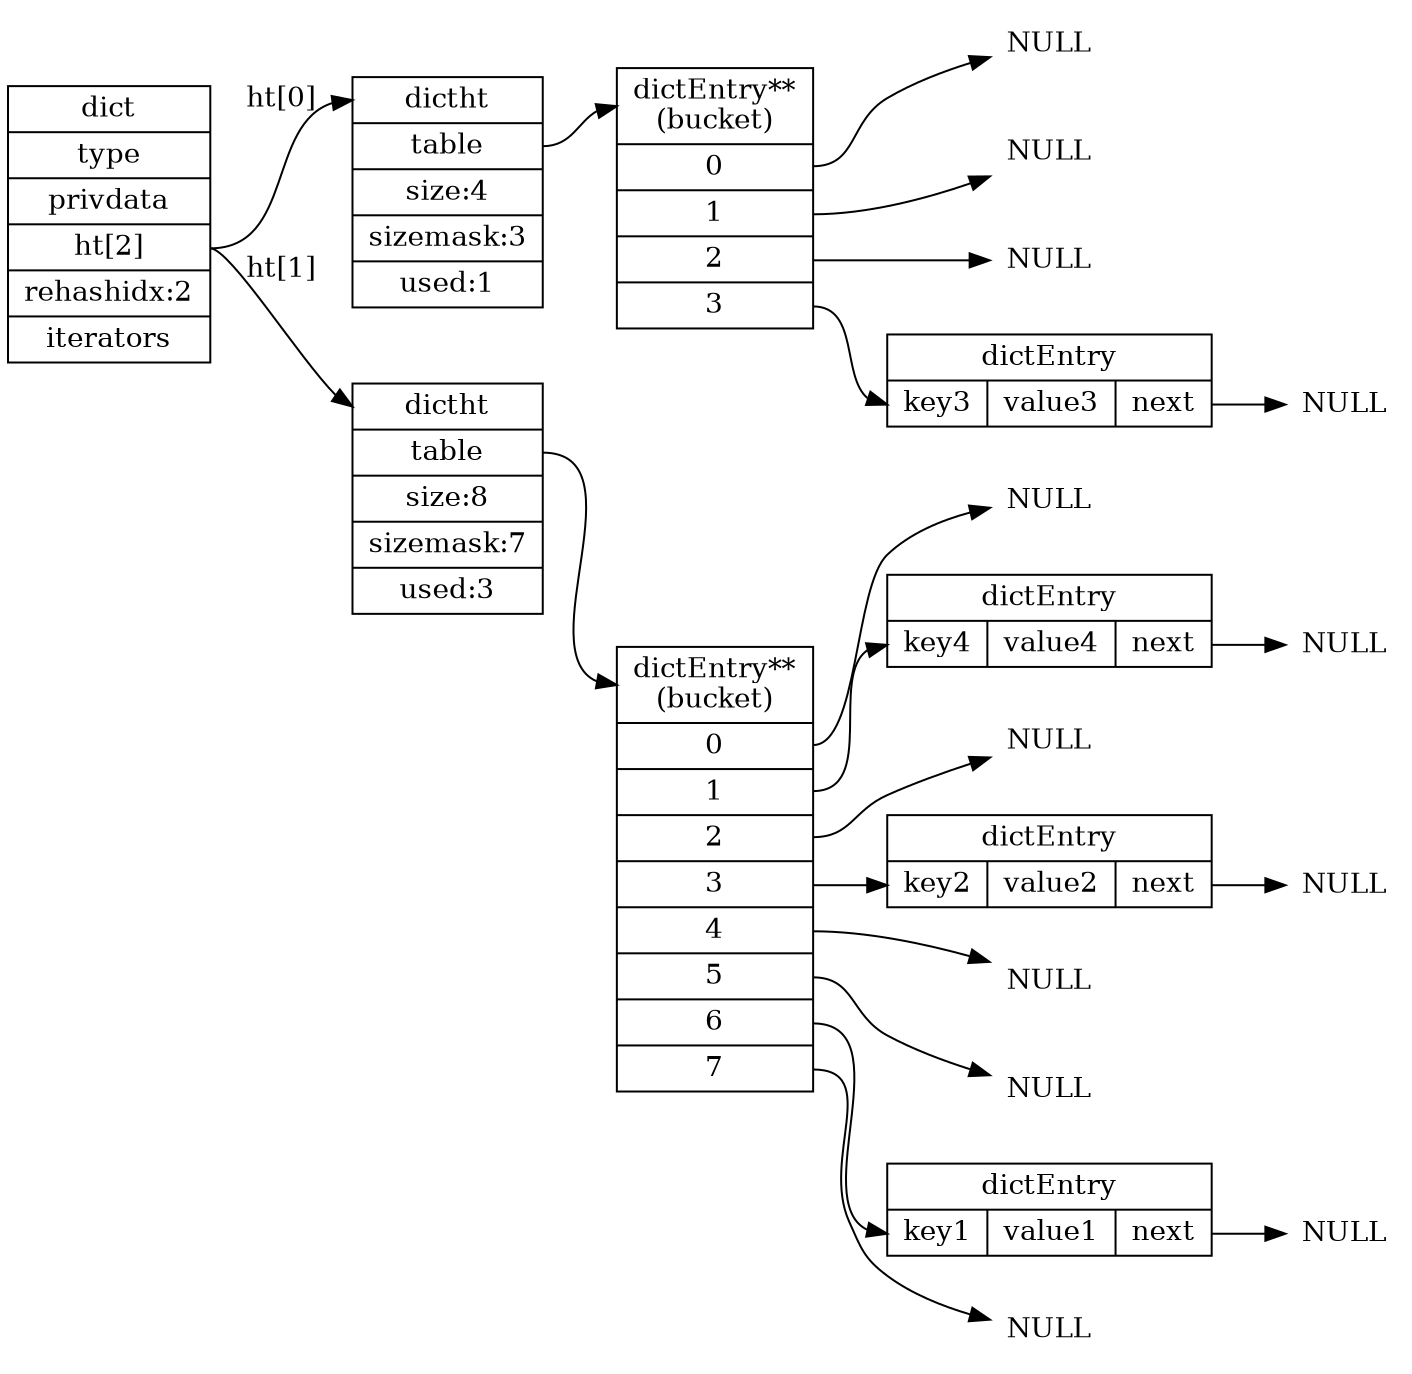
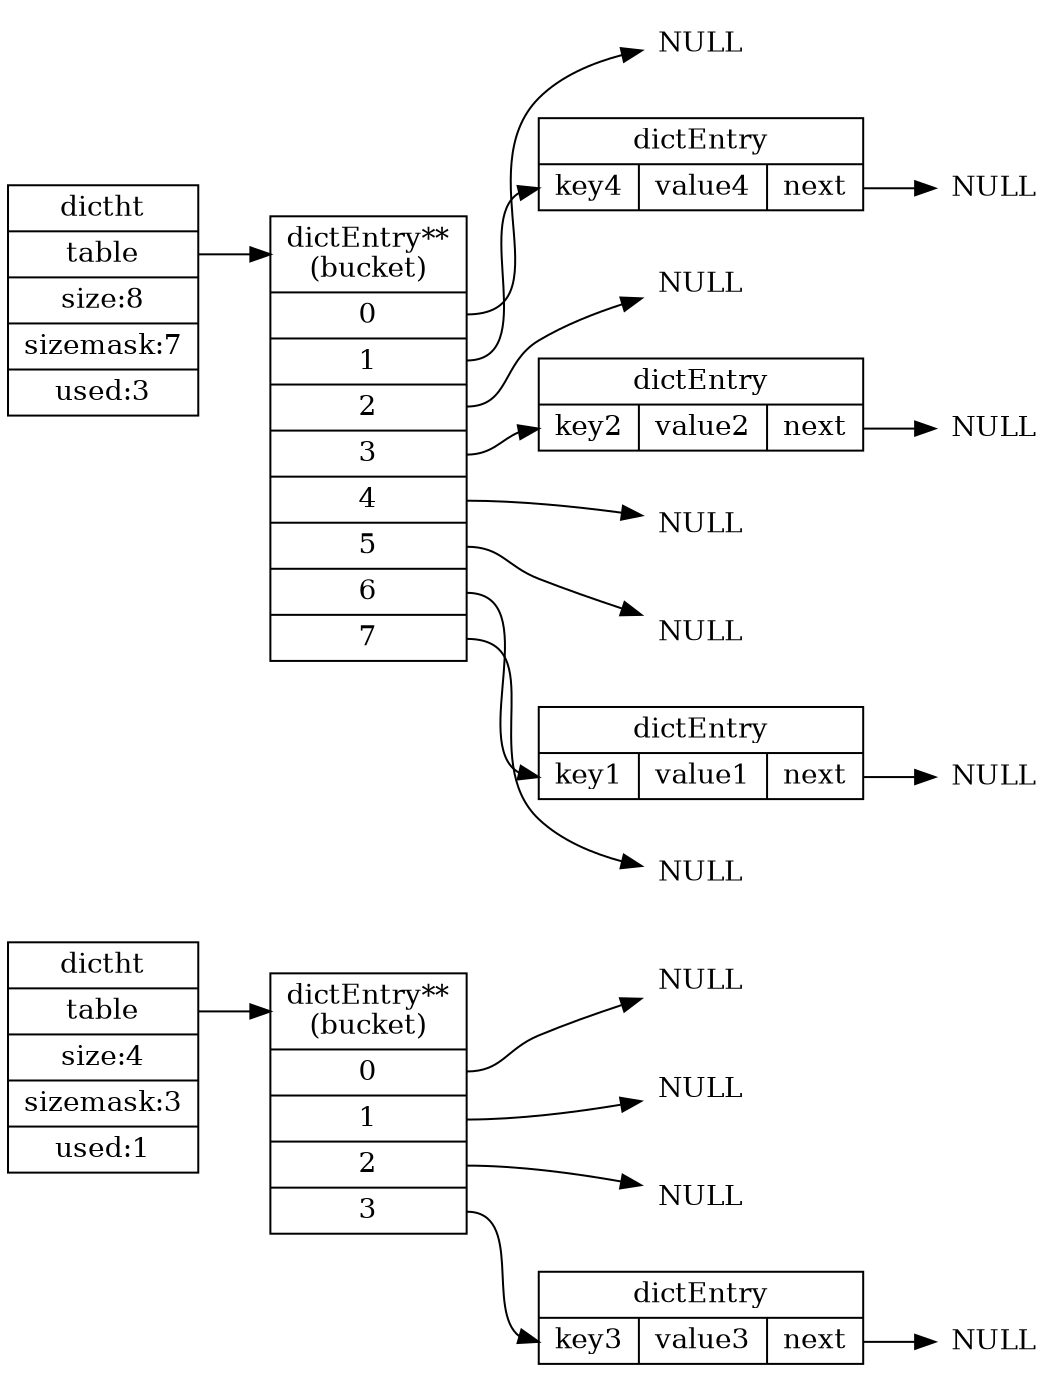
(109, 224) -> none
